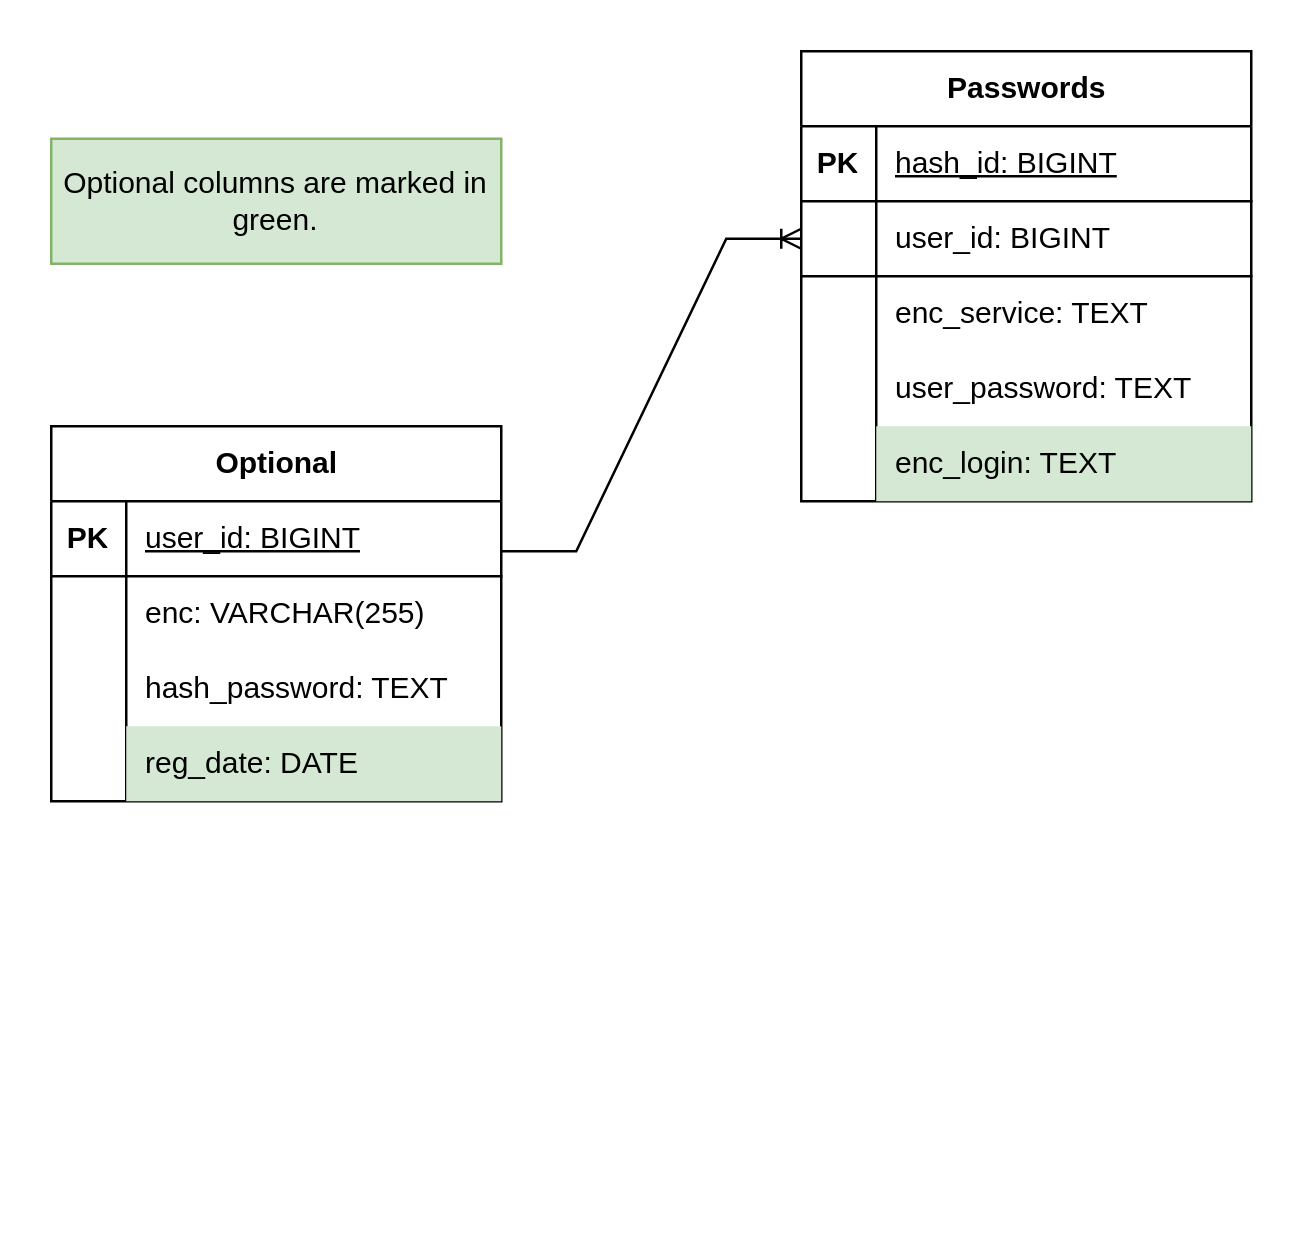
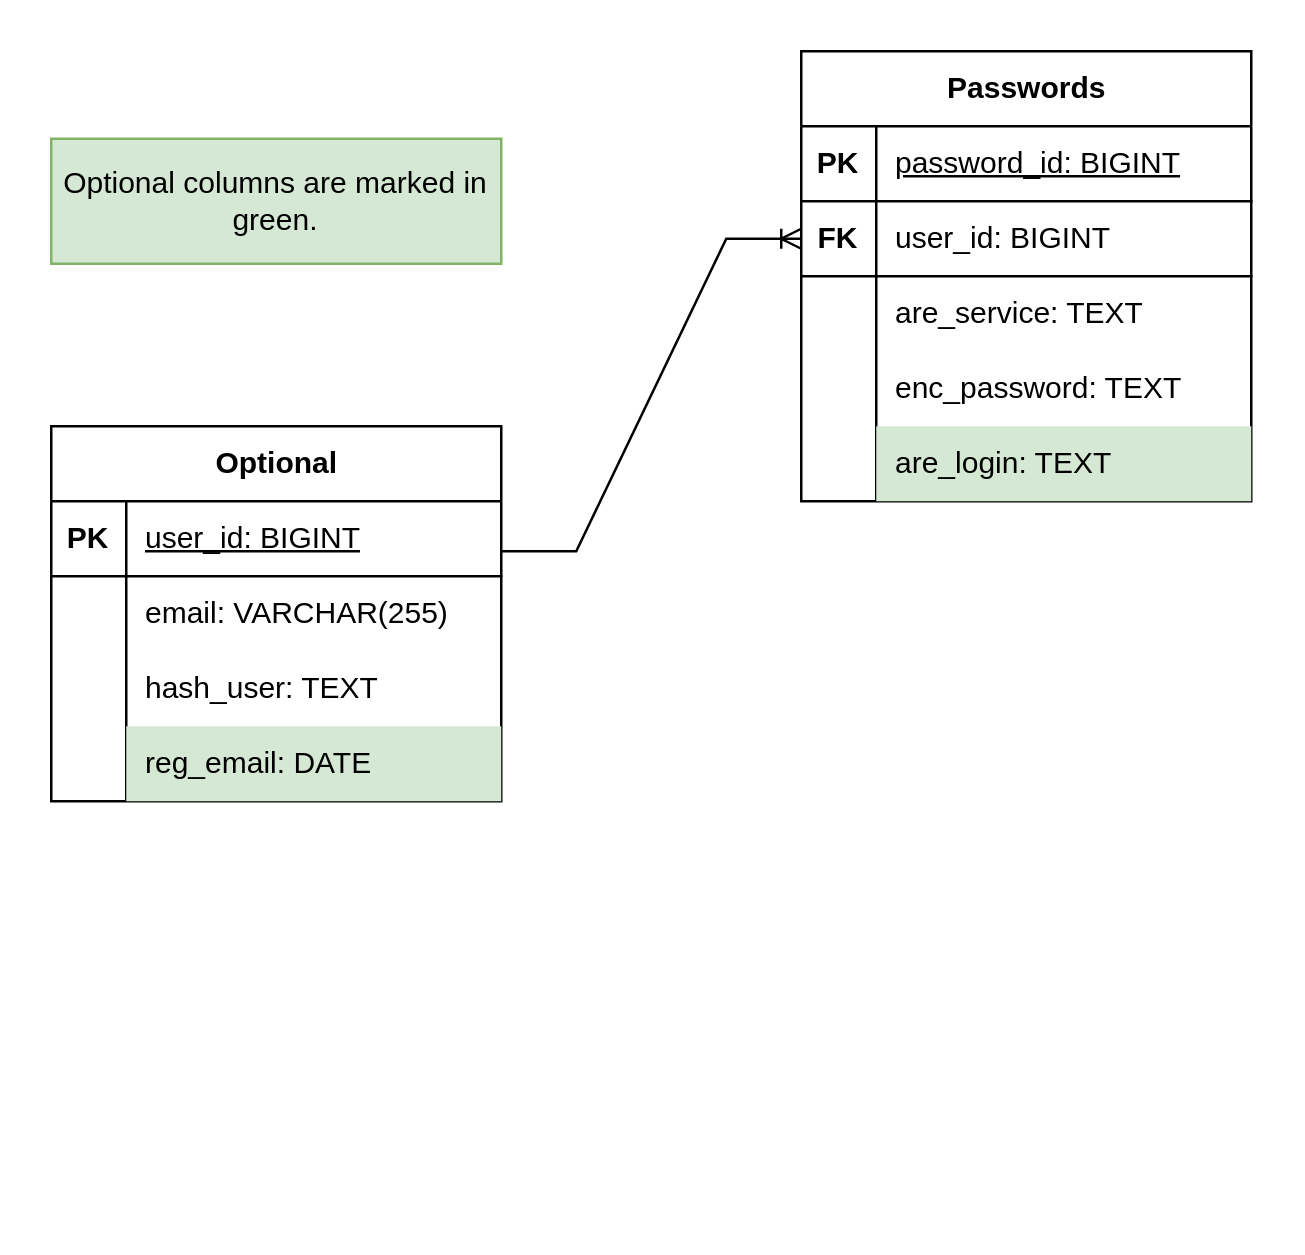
(1011, 164) -> (1044, 164)
none -> (839, 239)
(1027, 314) -> (1027, 314)
(1048, 389) -> (1040, 389)
(1007, 464) -> (1007, 464)
(281, 614) -> (290, 614)
(298, 689) -> (264, 689)
(256, 764) -> (257, 764)
